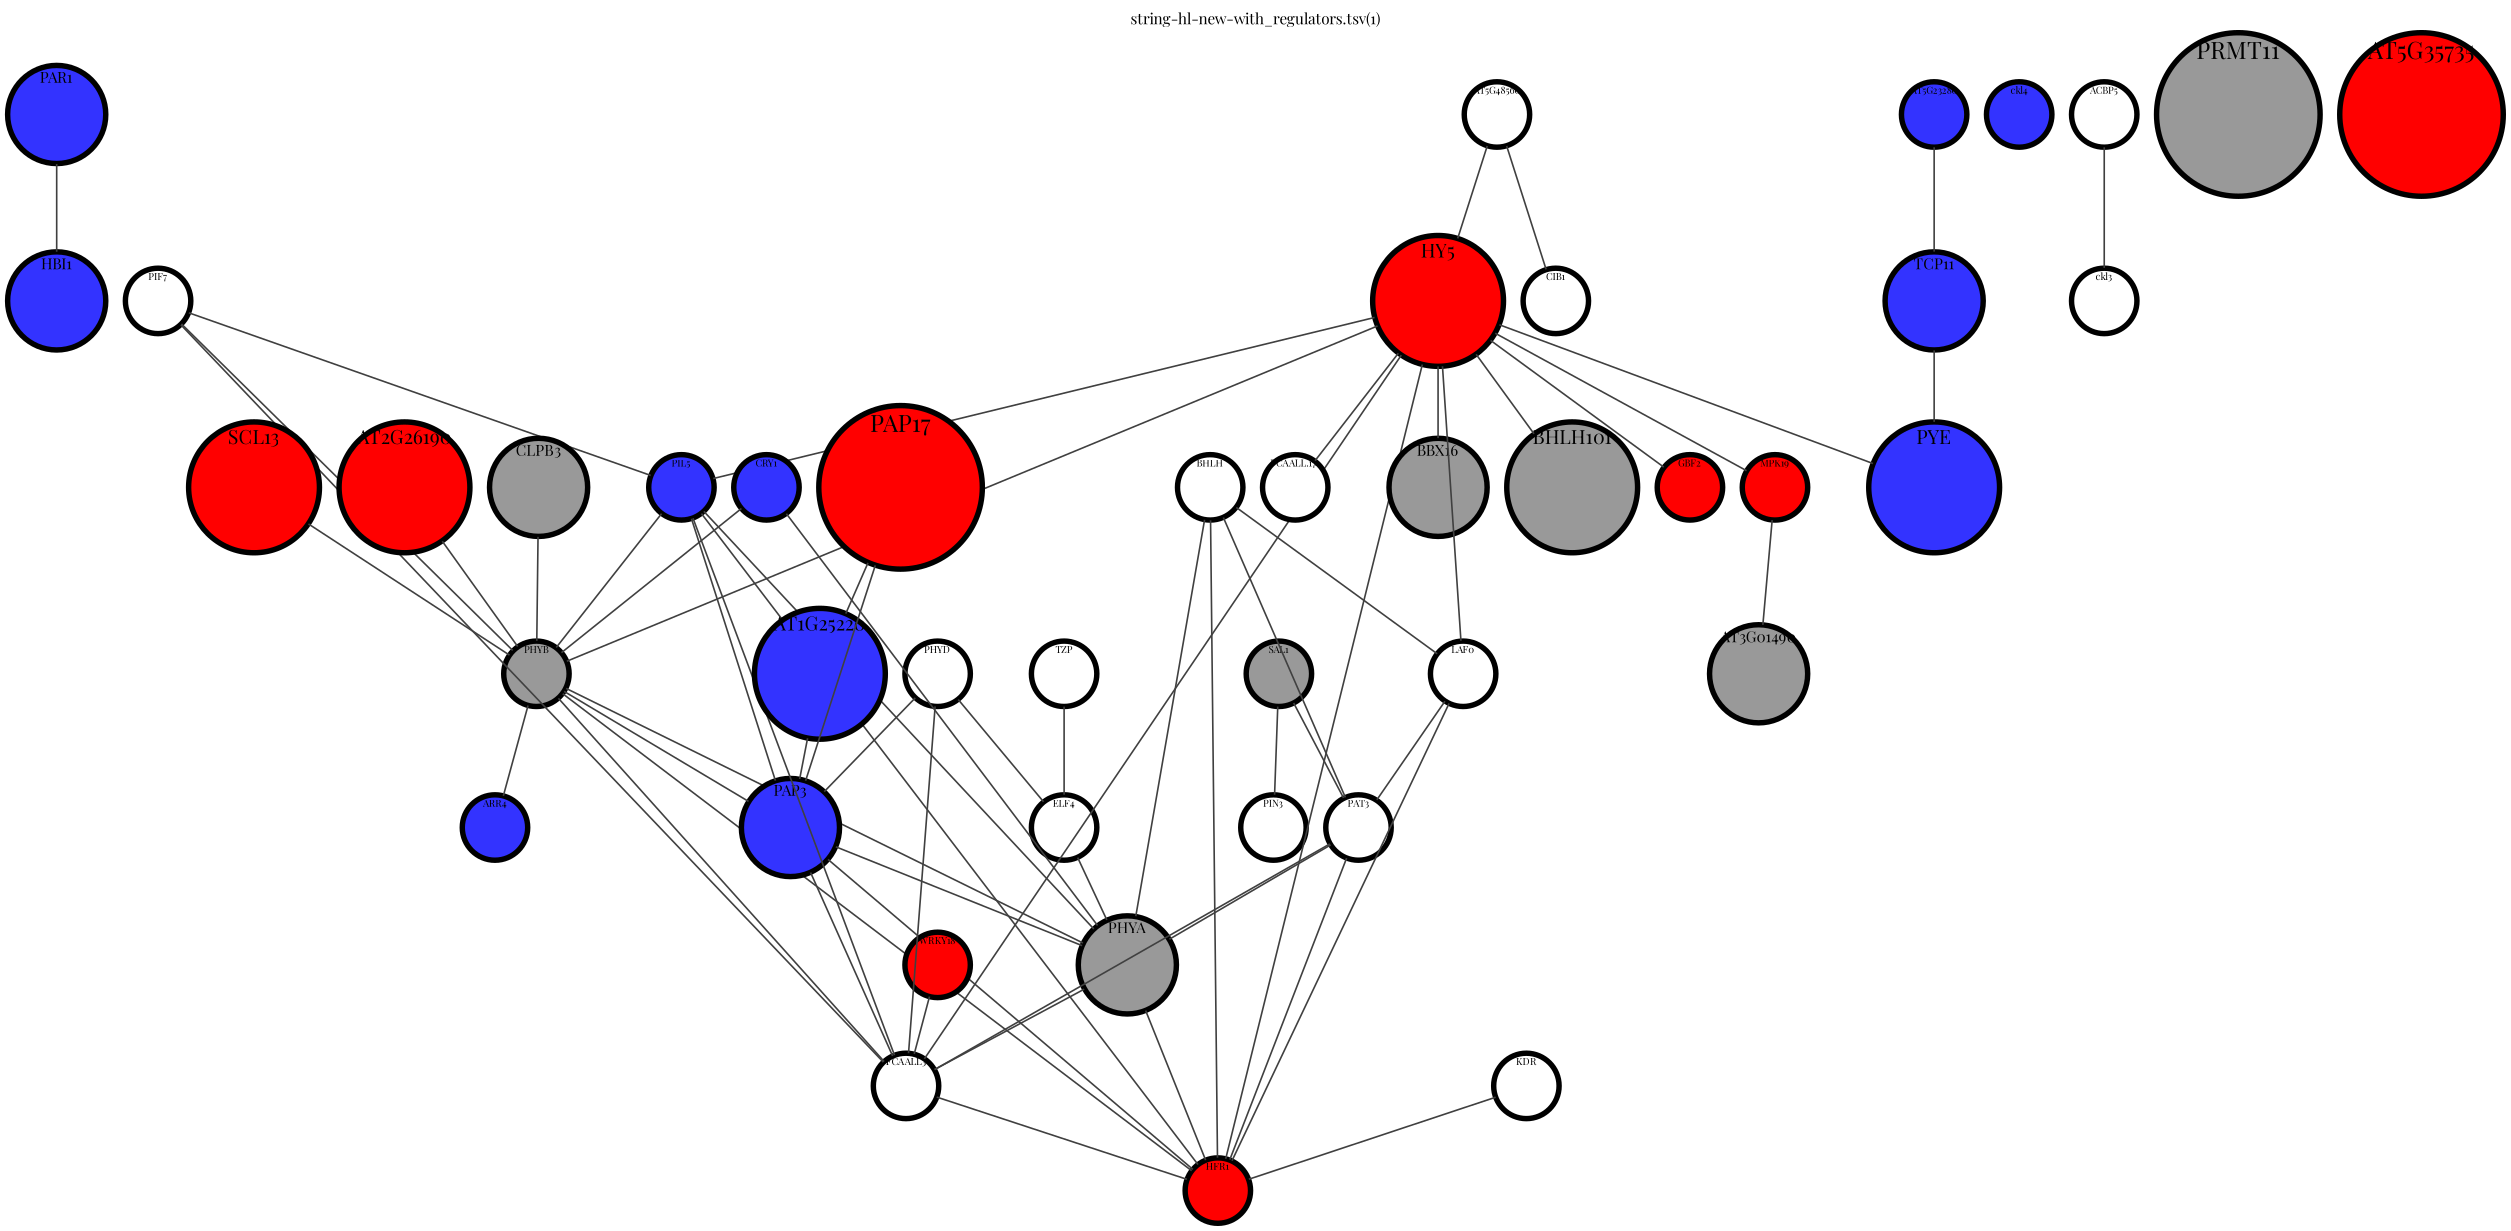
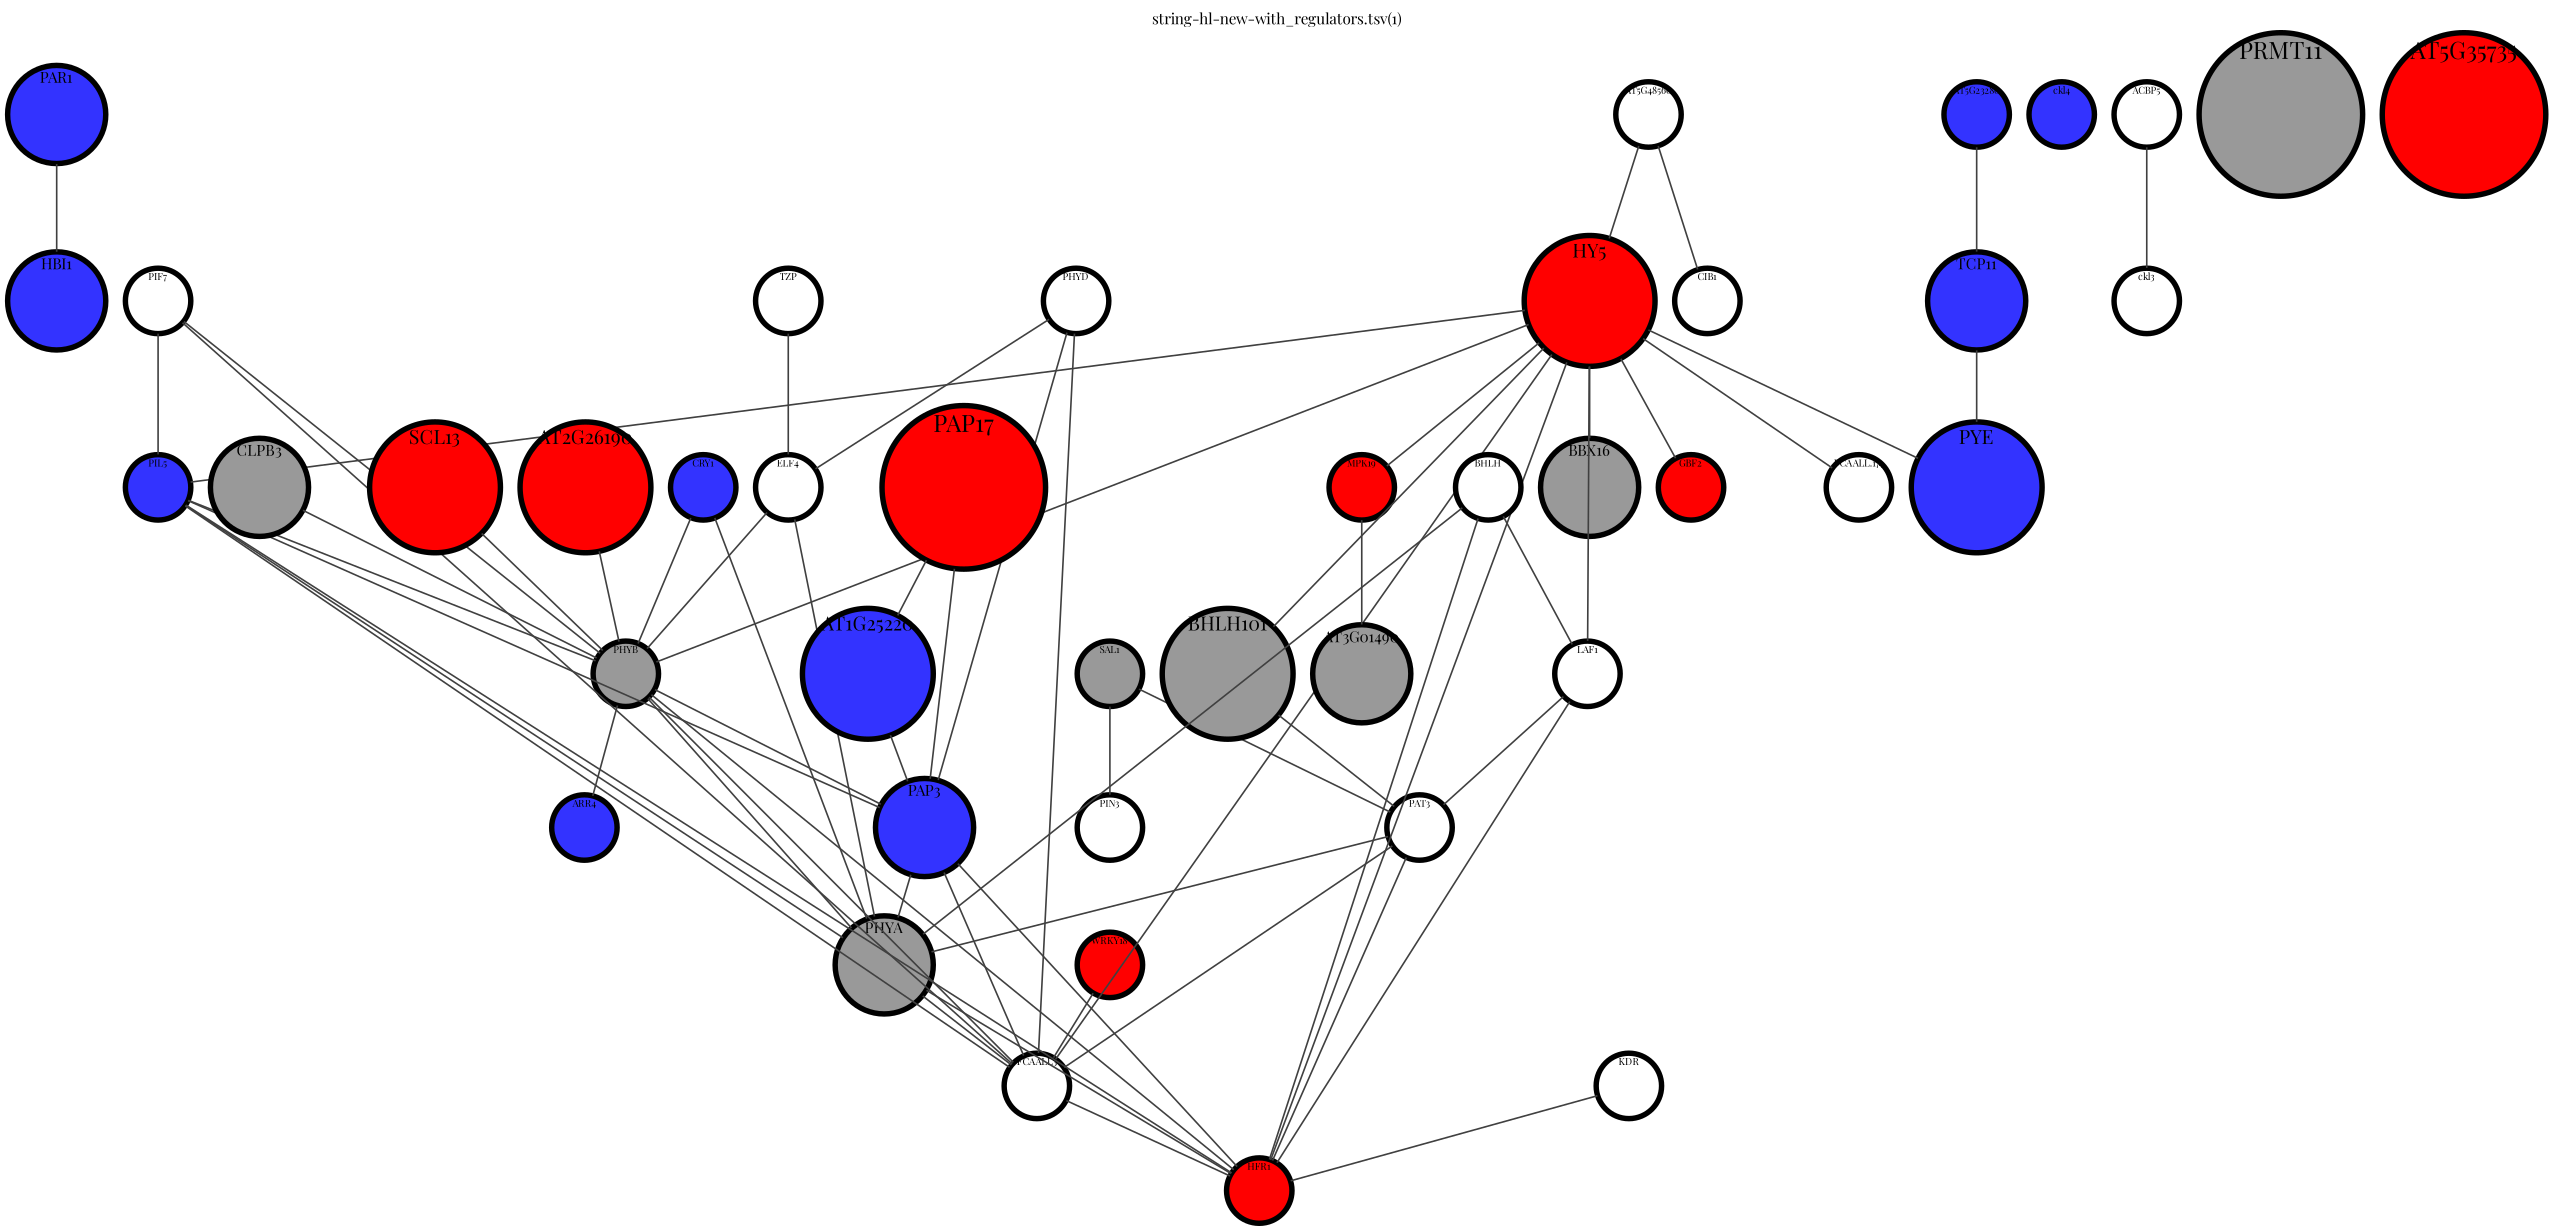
none -> (707, 581)
(1284, 657) -> (1336, 761)
(1463, 674) -> (1587, 674)
